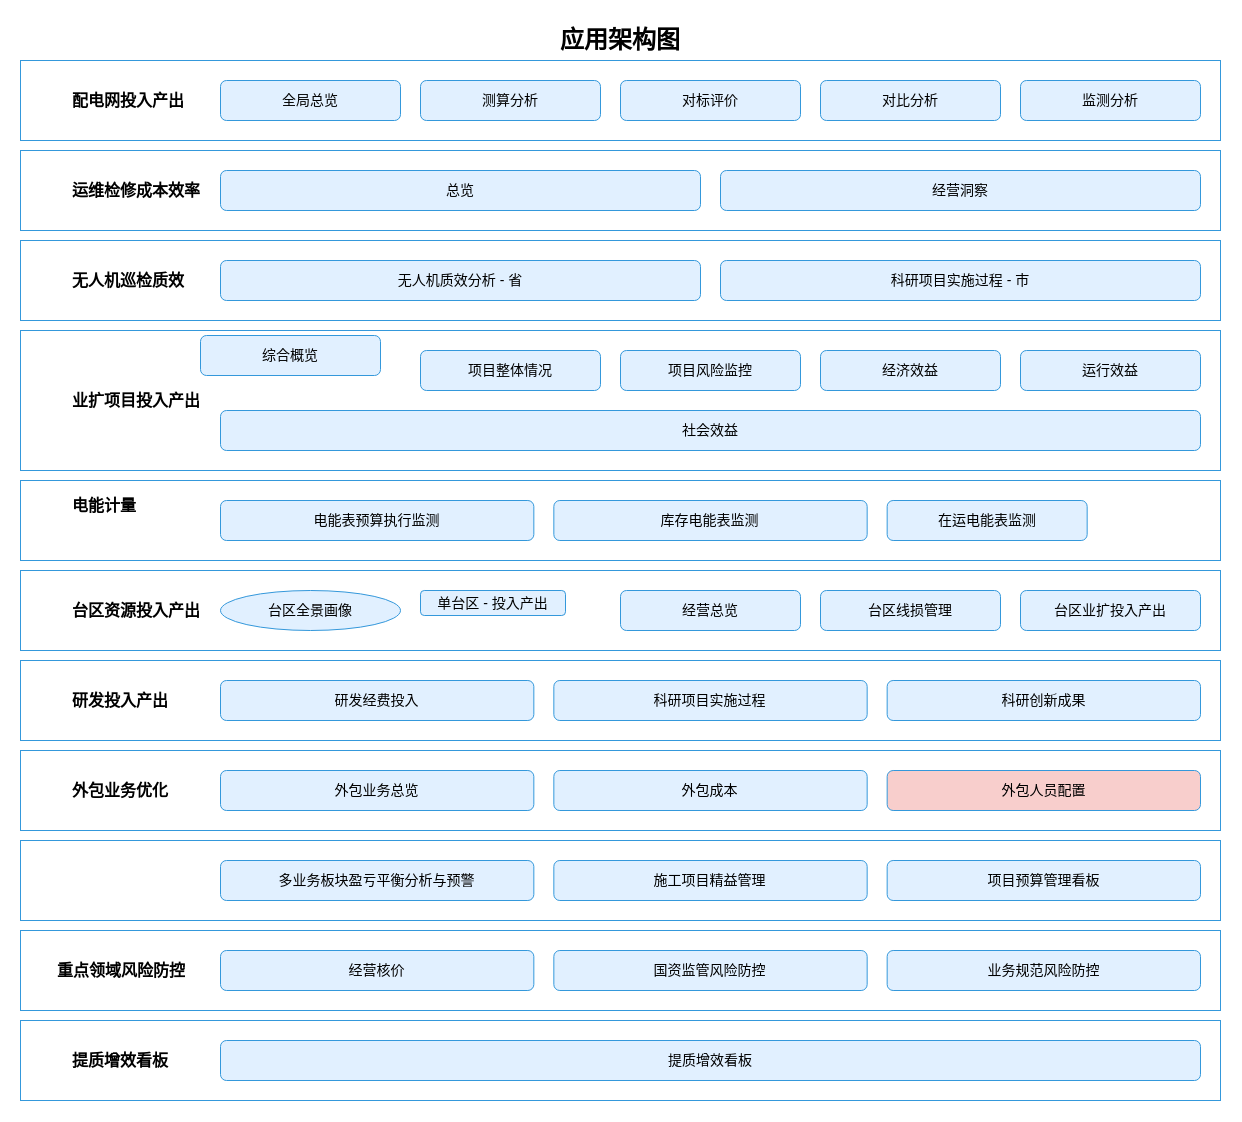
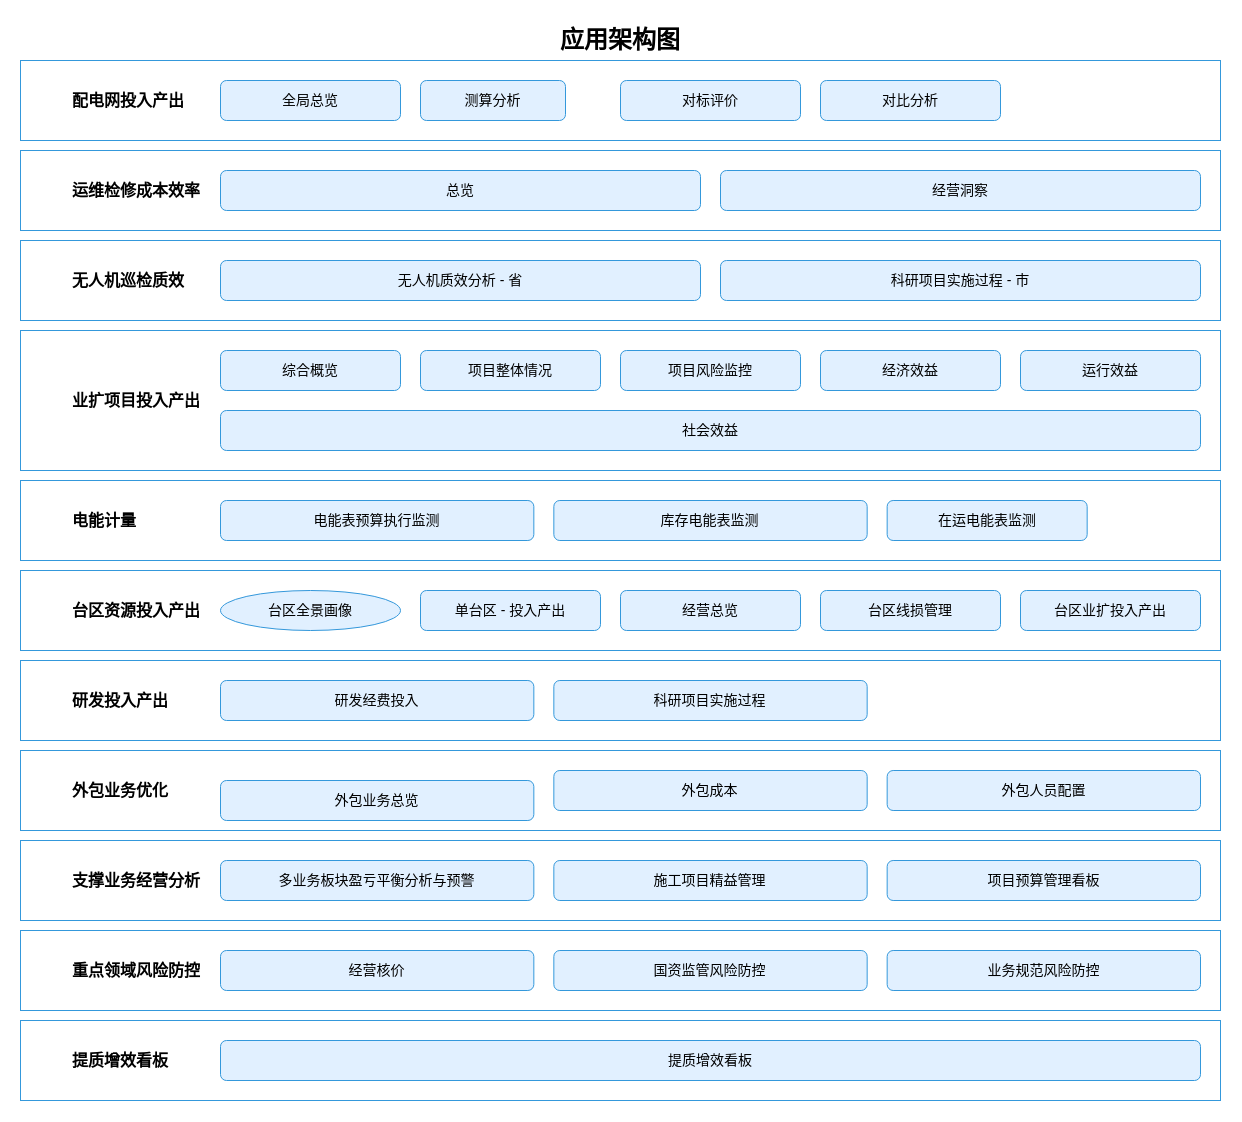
(511, 101) -> (493, 101)
(1111, 101) -> none
(291, 356) -> (311, 371)
(141, 506) -> (141, 521)
(493, 603) -> (511, 611)
(1044, 701) -> none
(377, 791) -> (377, 801)
(1044, 791) -> (1044, 791)
none -> (141, 881)
(126, 971) -> (141, 971)
